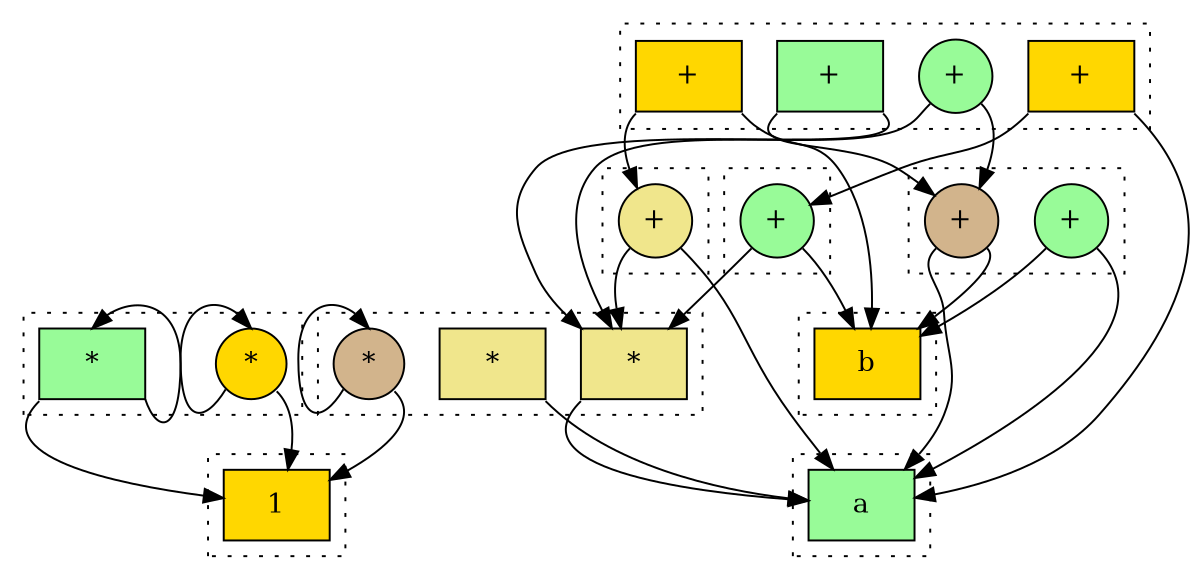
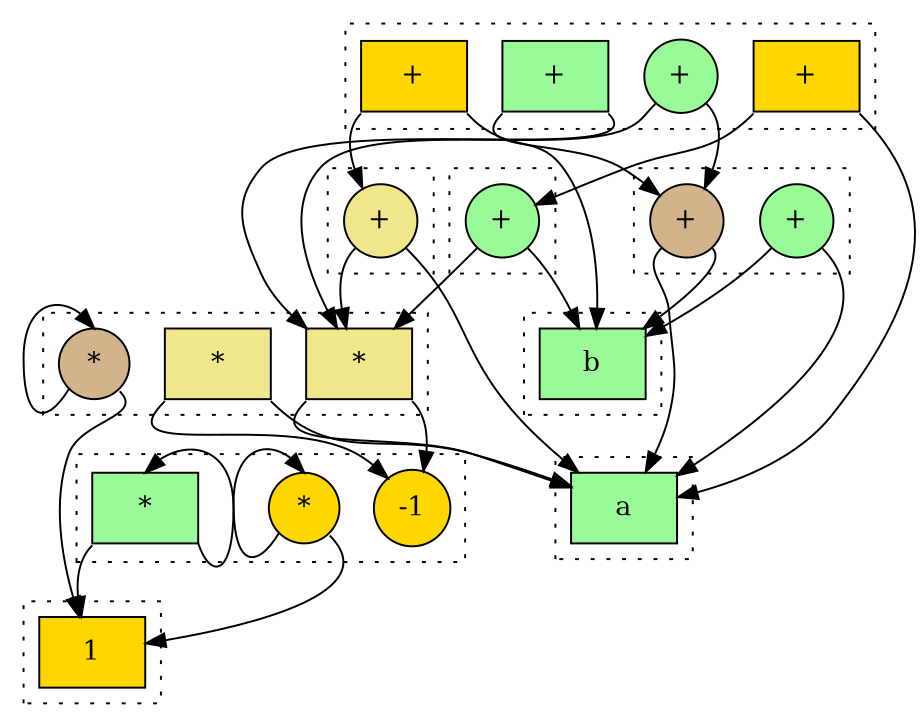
(867, 364) -> (593, 364)
none -> (412, 508)
